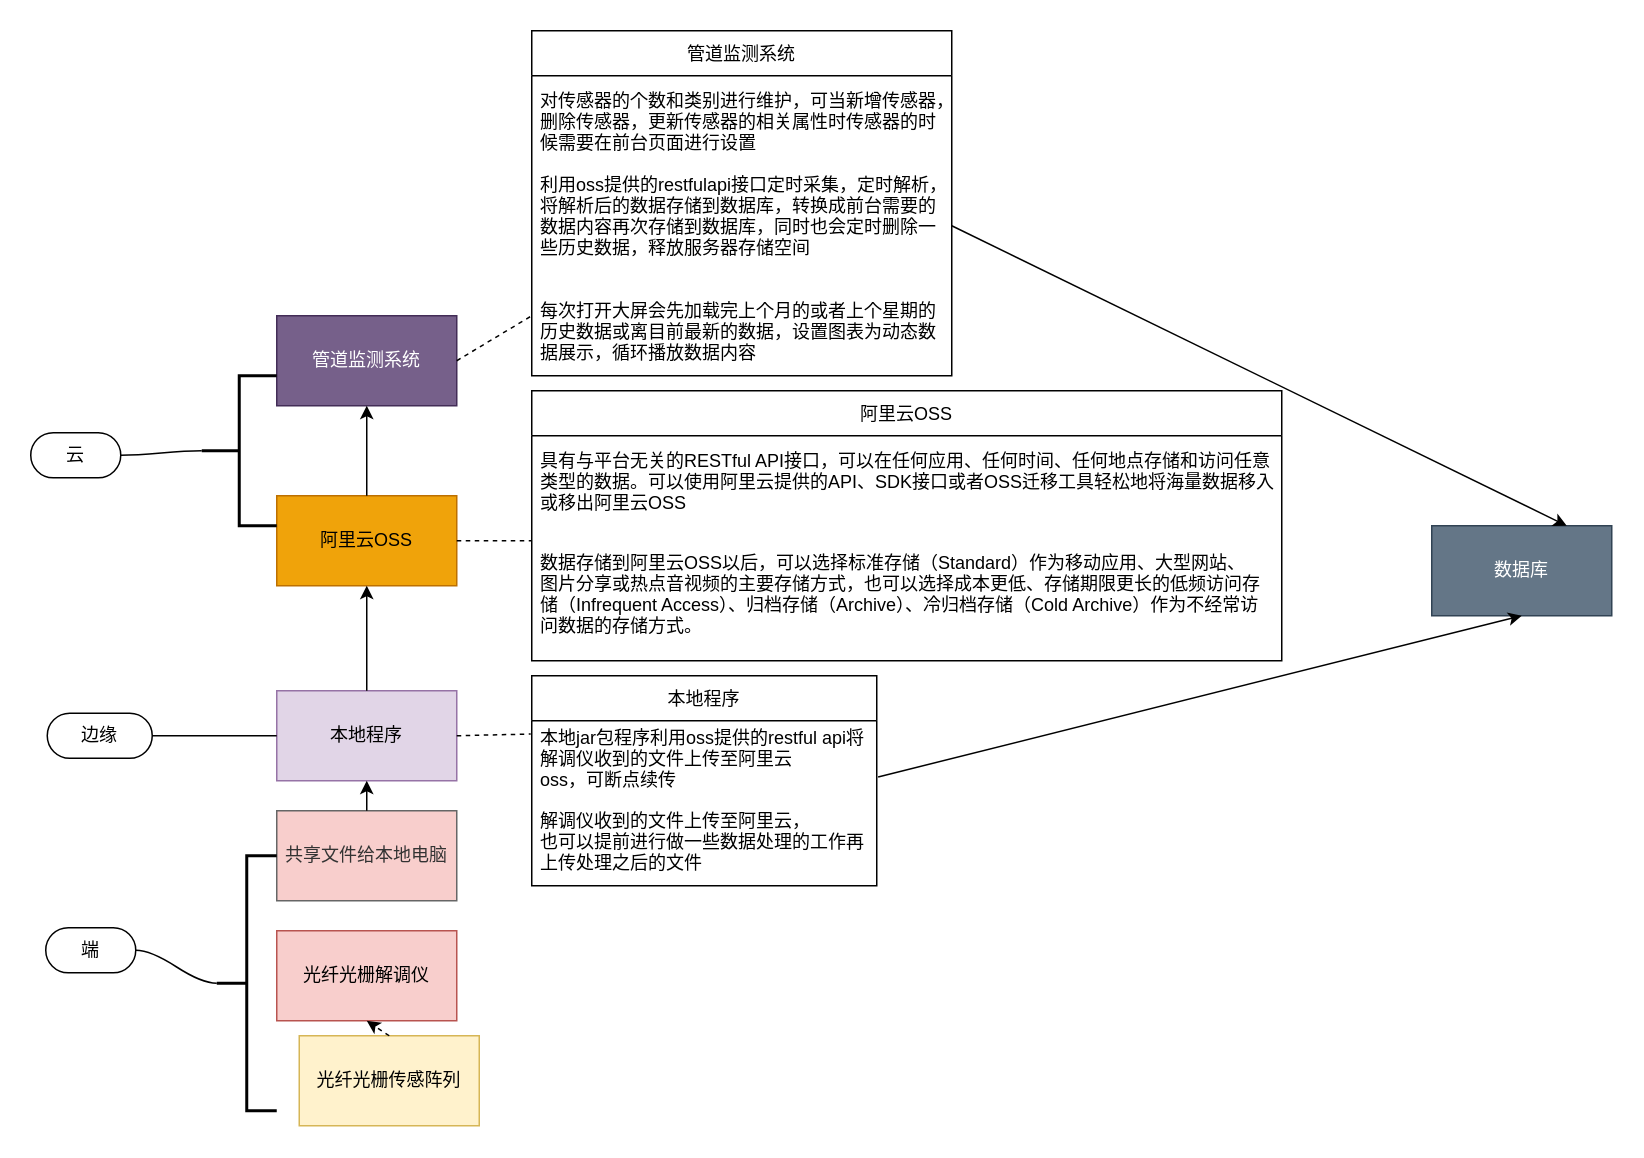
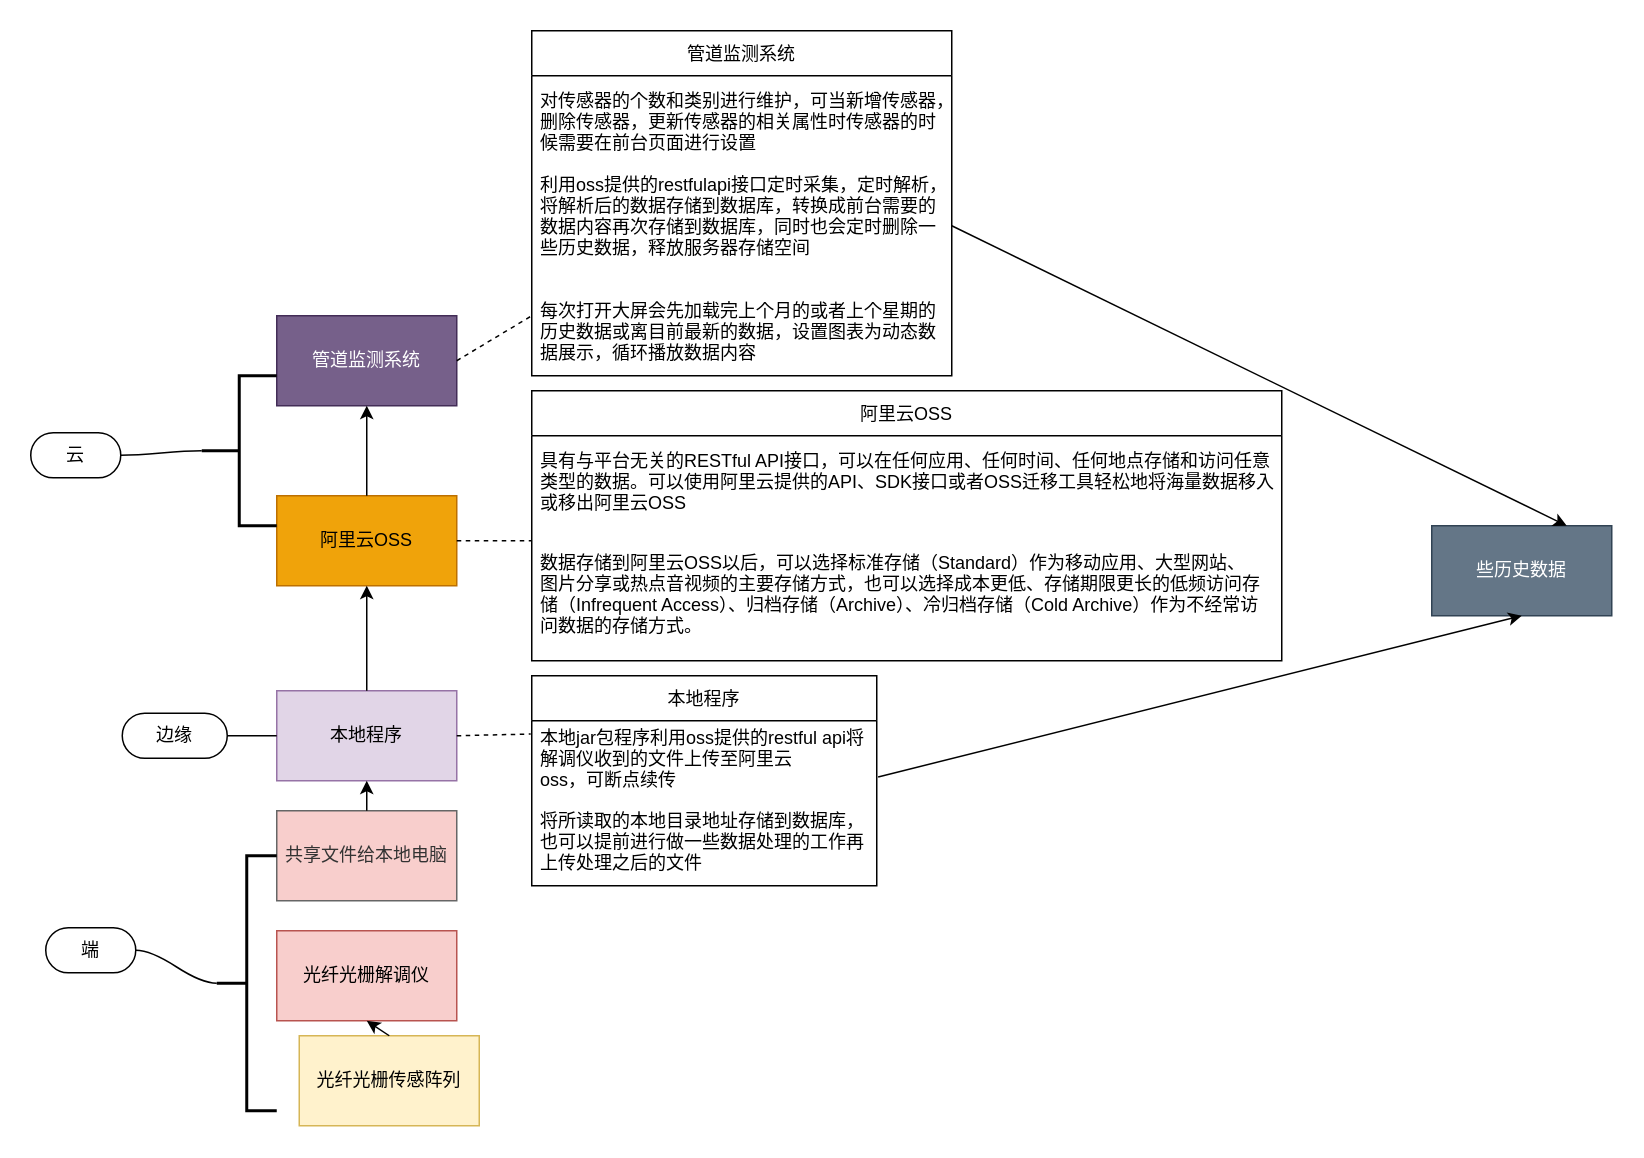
(1522, 571) -> (1522, 571)
(100, 736) -> (175, 736)
(675, 821) -> (702, 821)
(381, 1030) -> (381, 1030)
